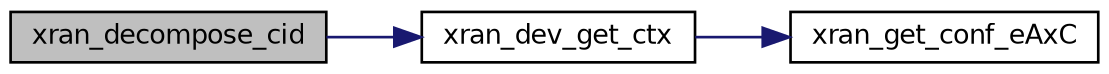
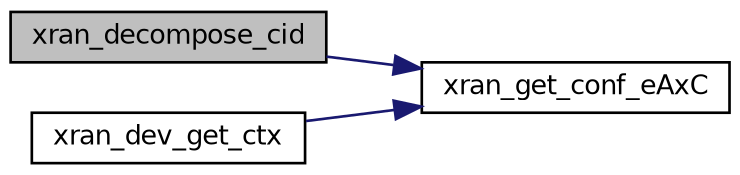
(360, 37) -> (360, 61)
